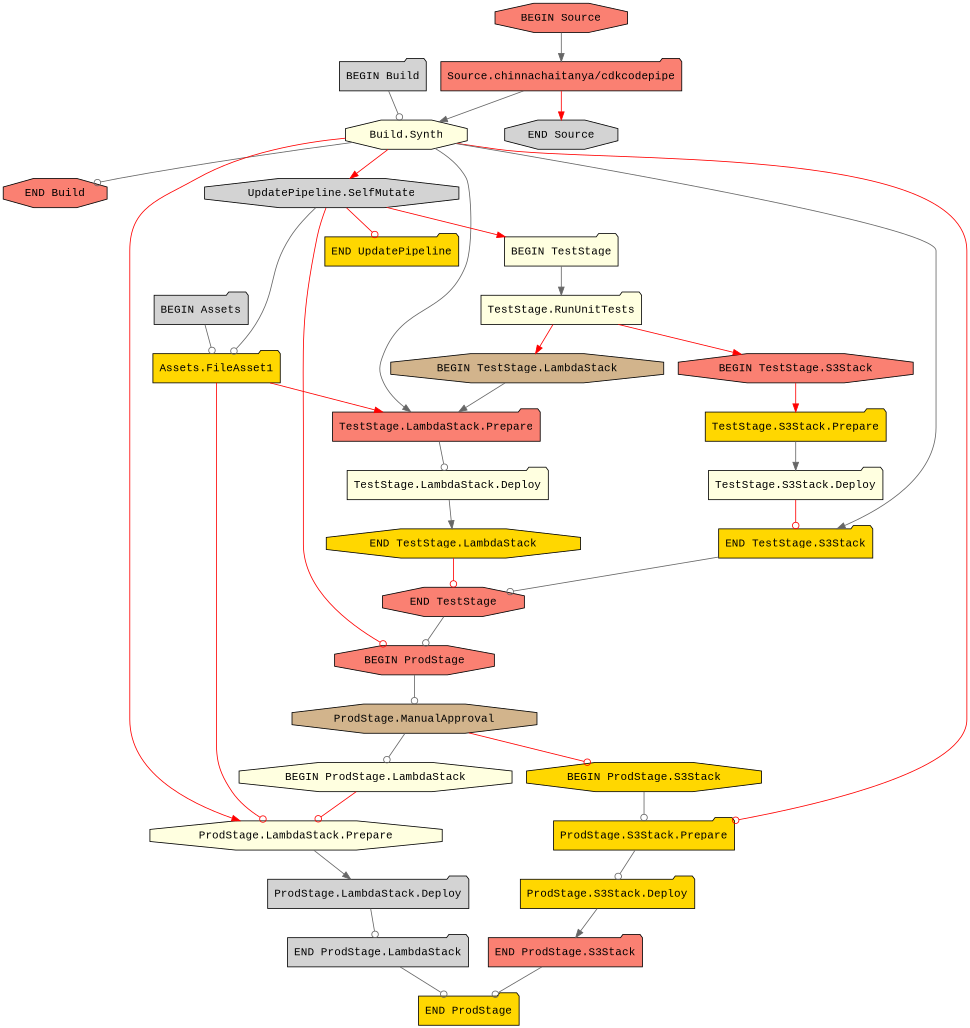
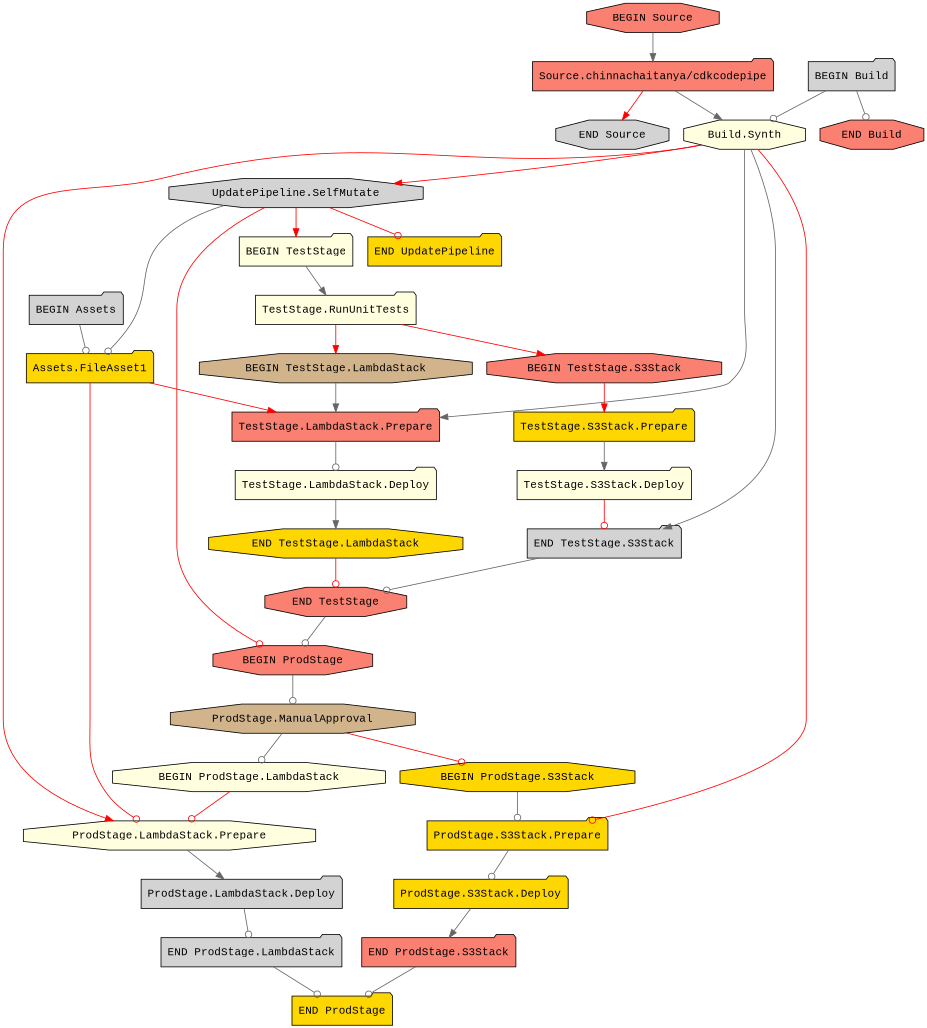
(220, 161) -> (861, 102)
(796, 543) -> (604, 543)
